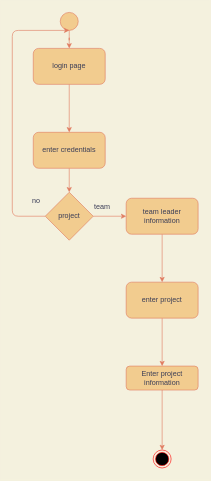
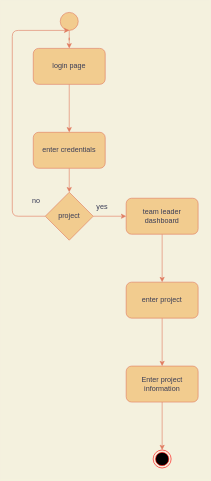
(102, 207) -> (102, 207)
(162, 216) -> (162, 216)
(162, 378) -> (162, 384)
